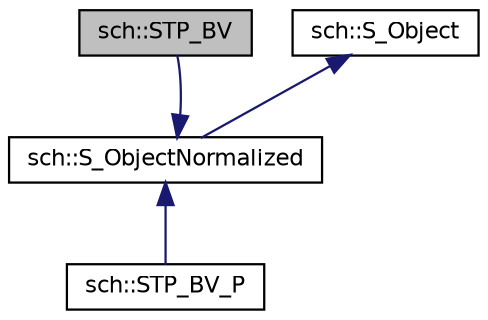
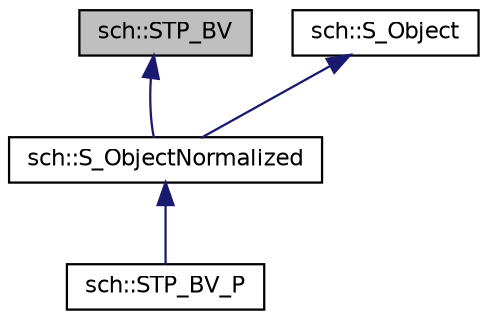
(181, 85) -> (151, 108)
